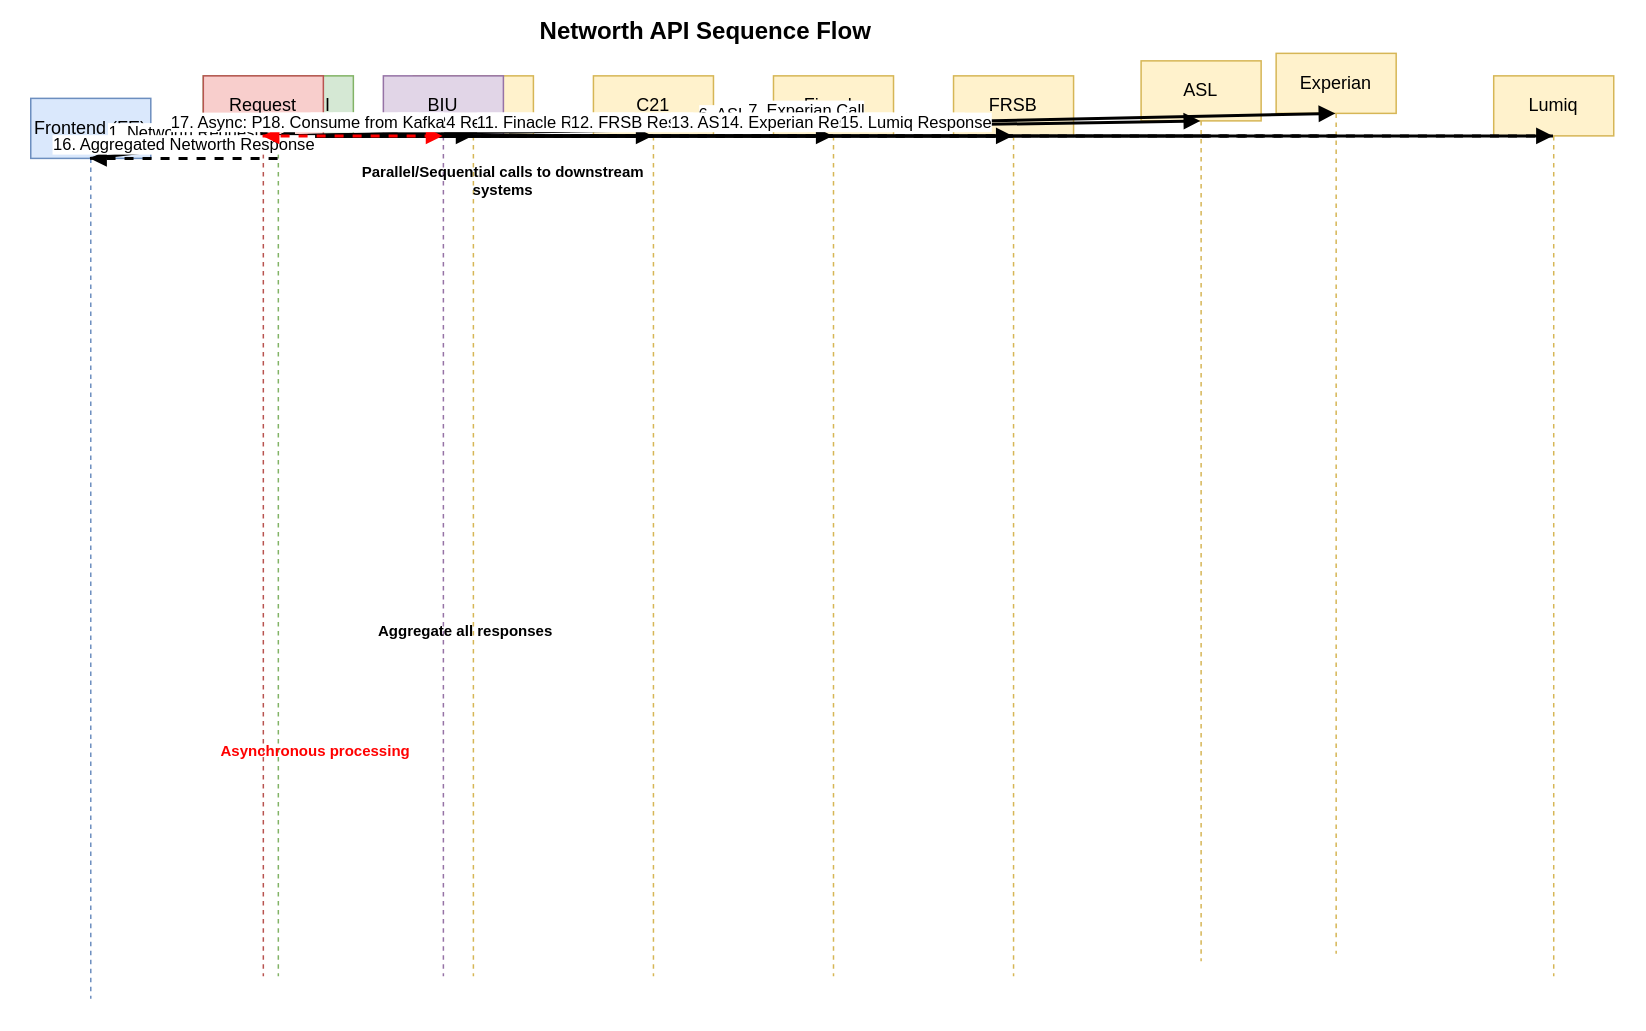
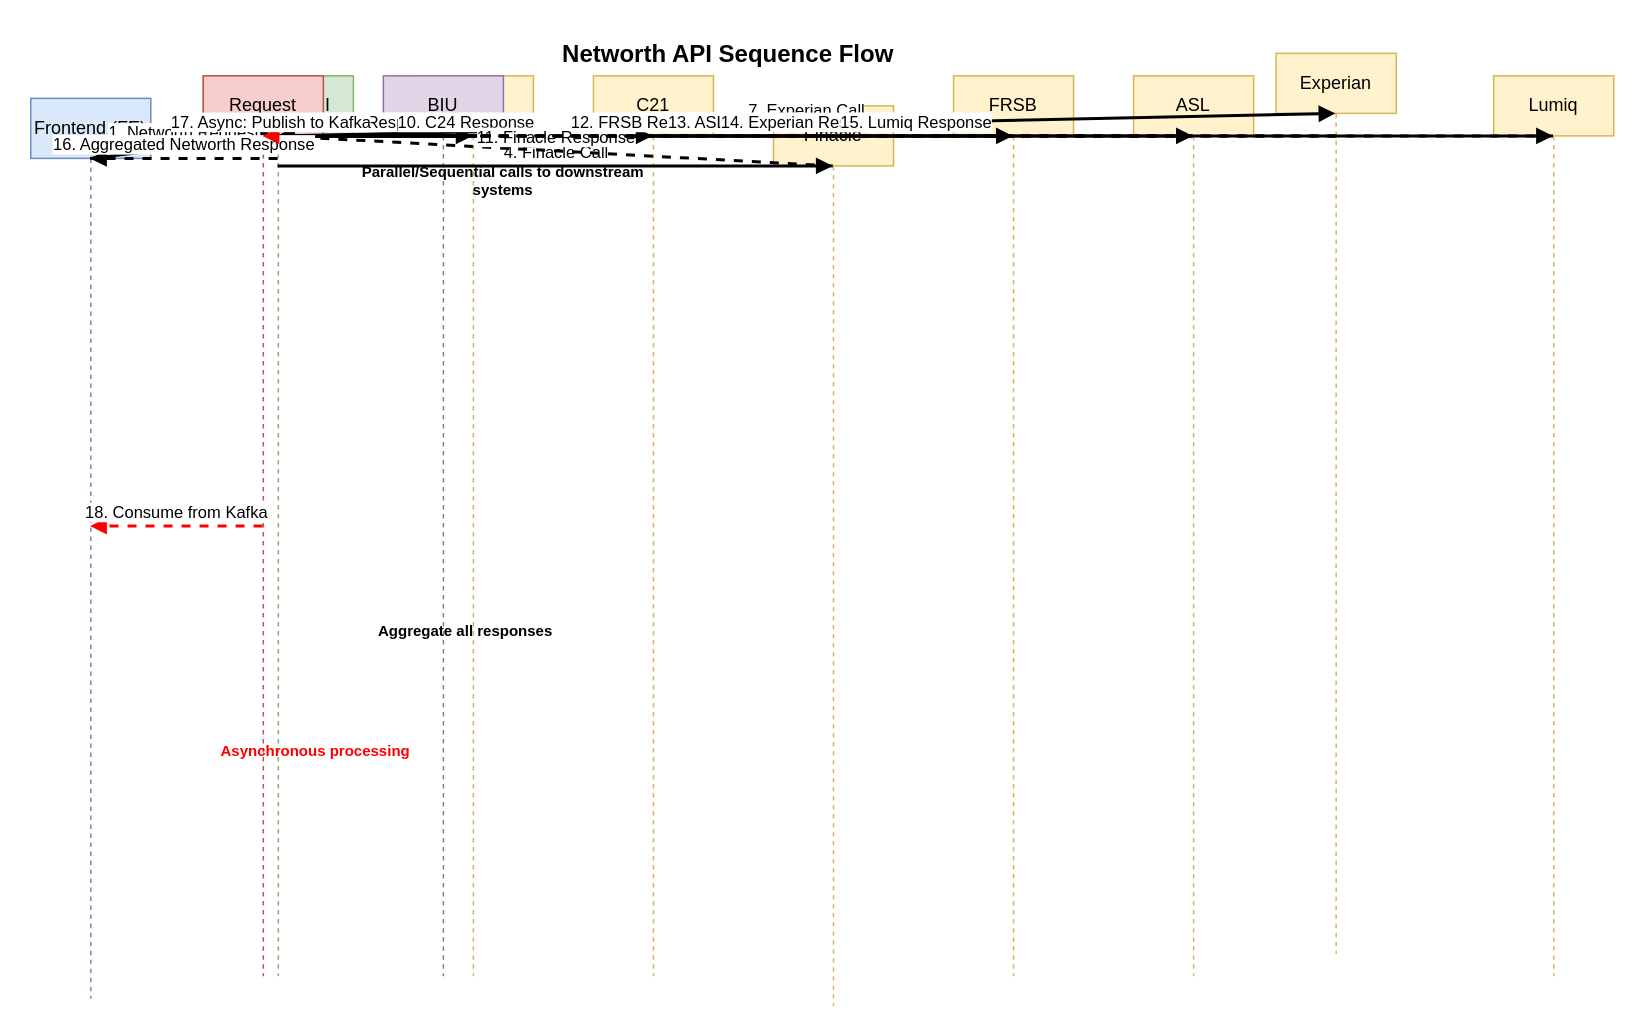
(706, 31) -> (728, 53)
(266, 136) -> (183, 526)
(1201, 511) -> (1193, 526)
(833, 526) -> (833, 556)
